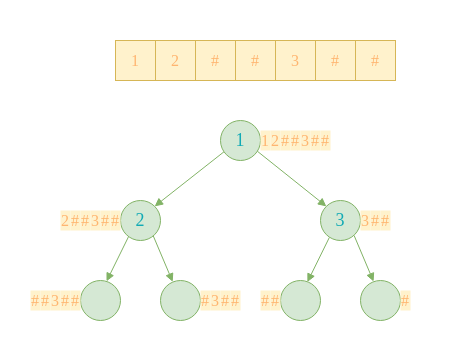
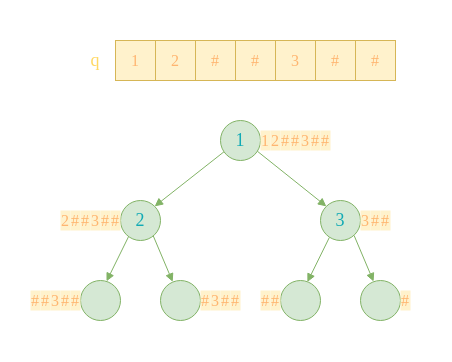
none -> (96, 61)
